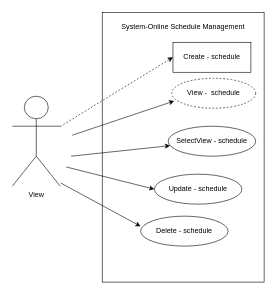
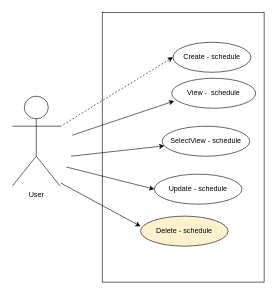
(183, 27) -> none
(212, 57) -> (212, 57)
(214, 93) -> (214, 93)
(212, 141) -> (206, 141)
(37, 195) -> (37, 195)
(185, 231) -> (185, 231)
